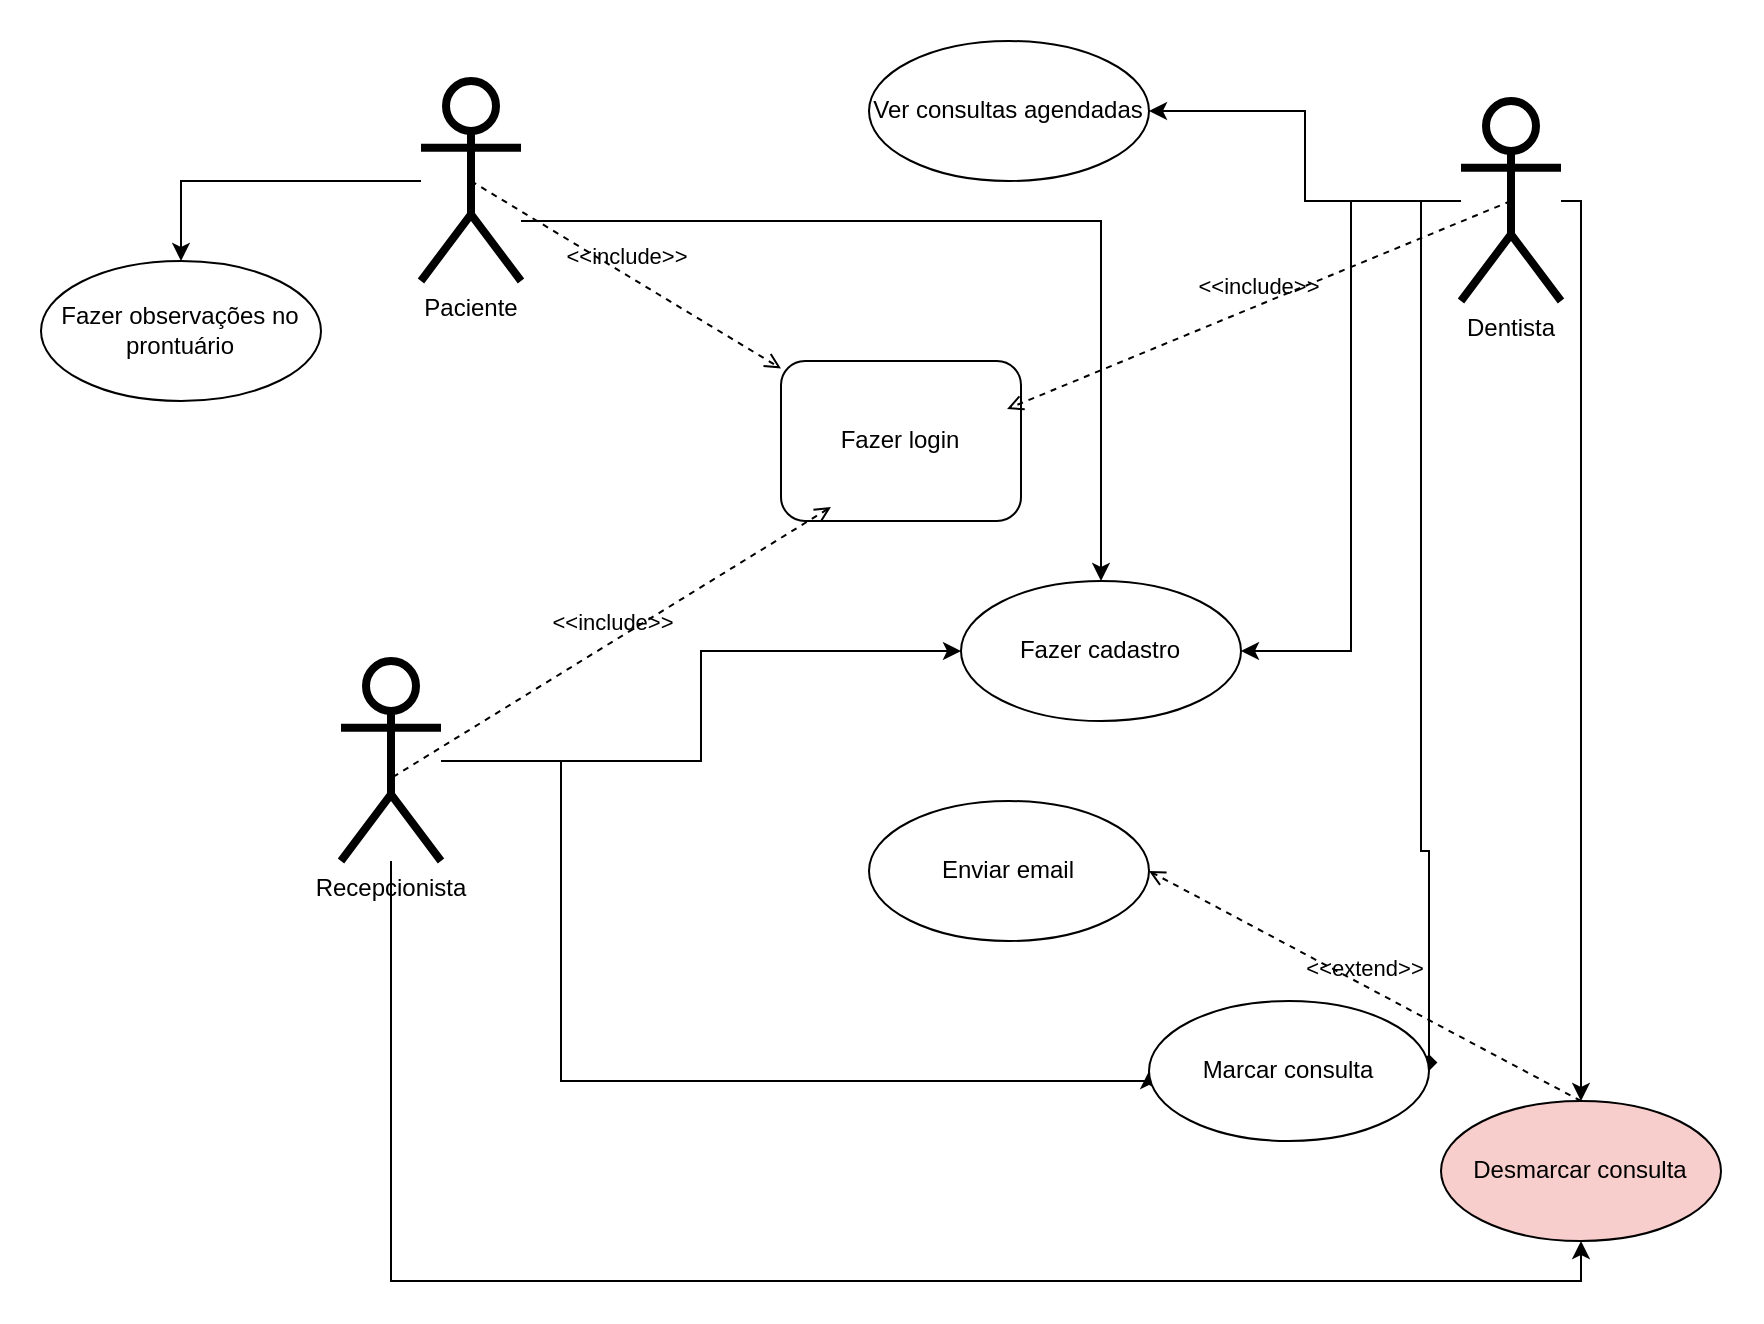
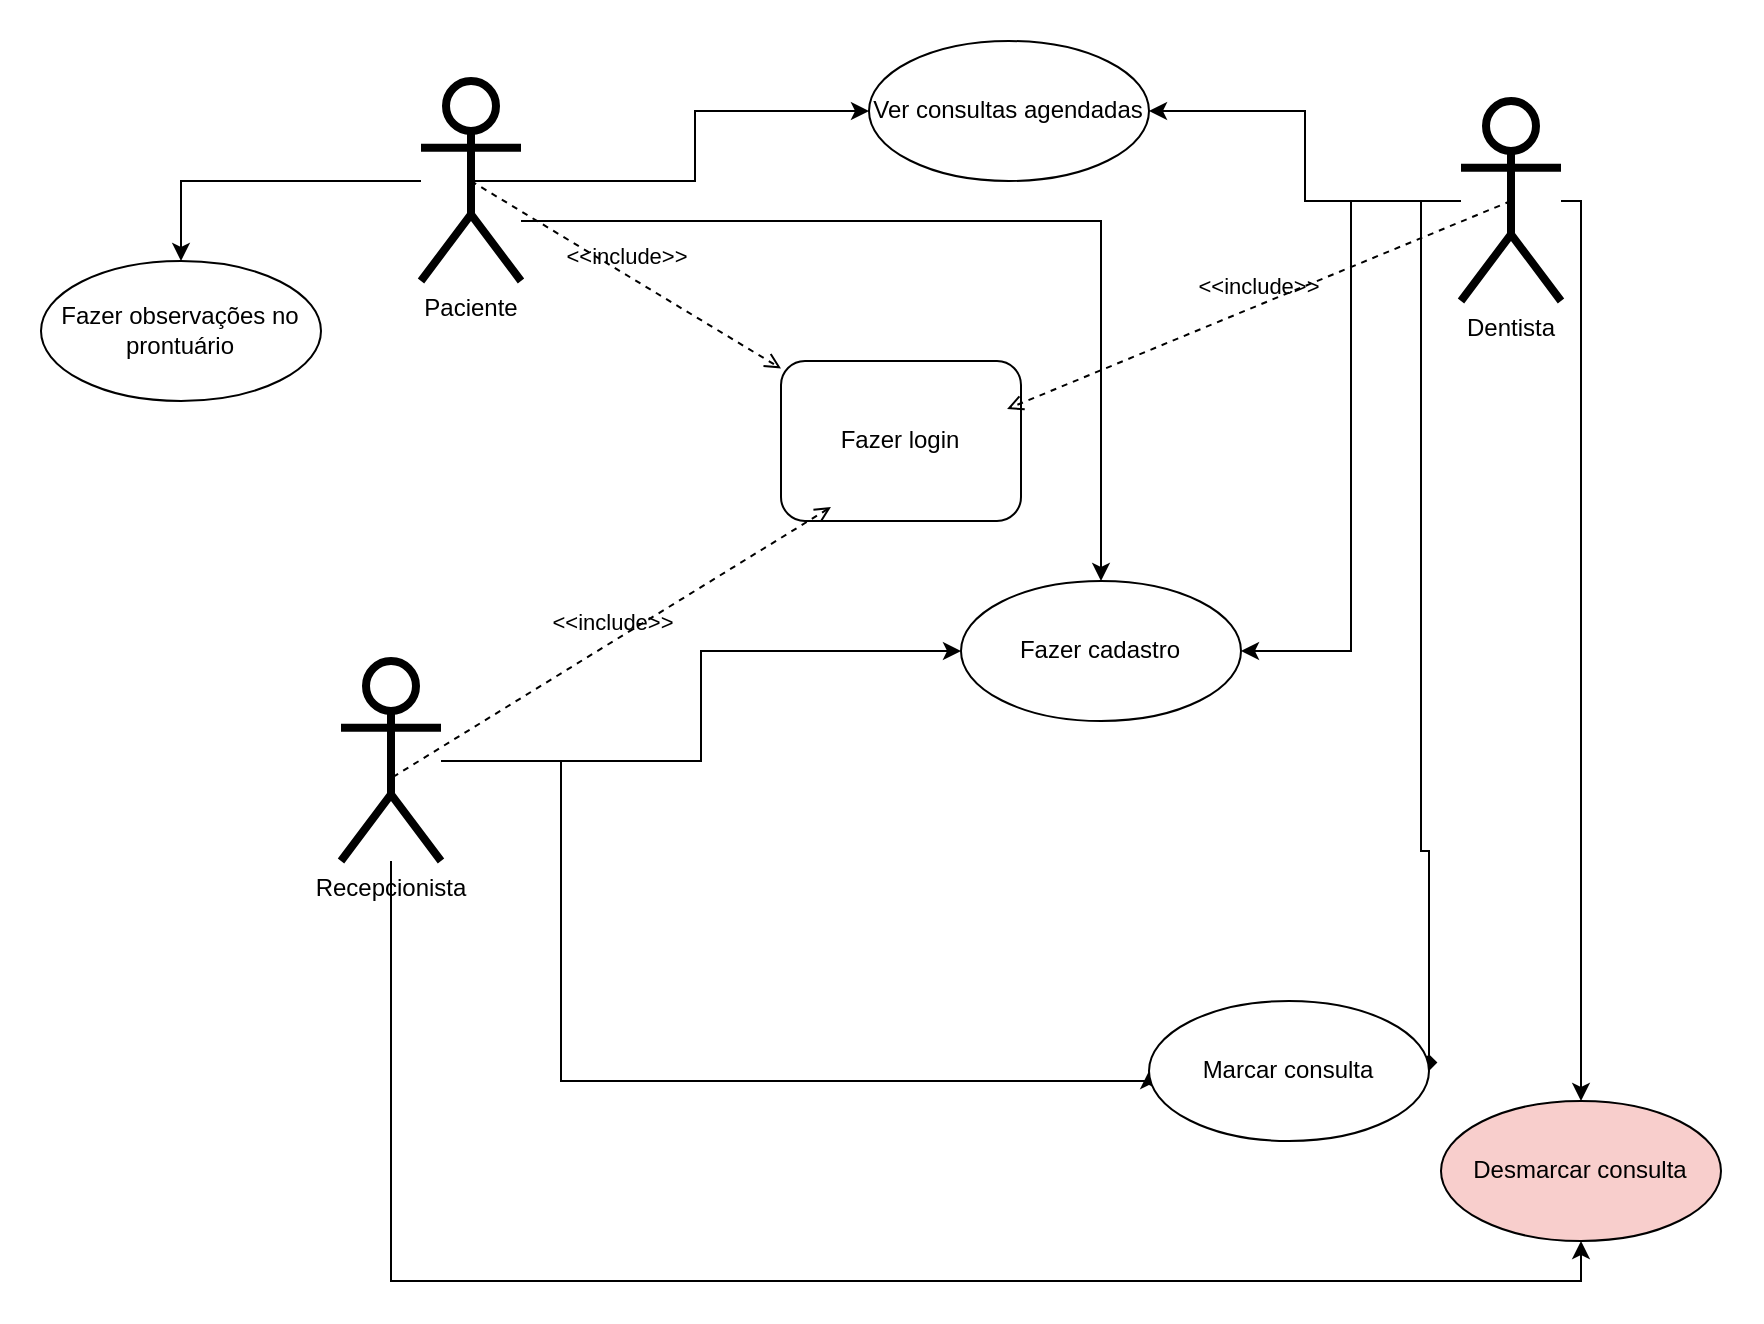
none -> (695, 164)
(1009, 871) -> none
(1290, 946) -> none
